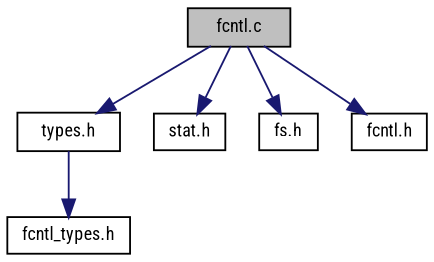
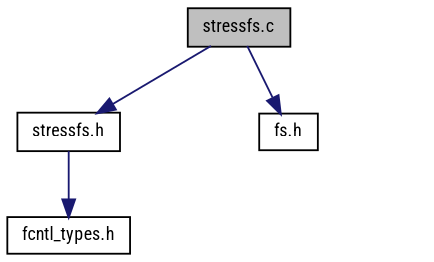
(239, 27) -> (239, 27)
(69, 132) -> (69, 132)
(190, 132) -> none
(389, 132) -> none
